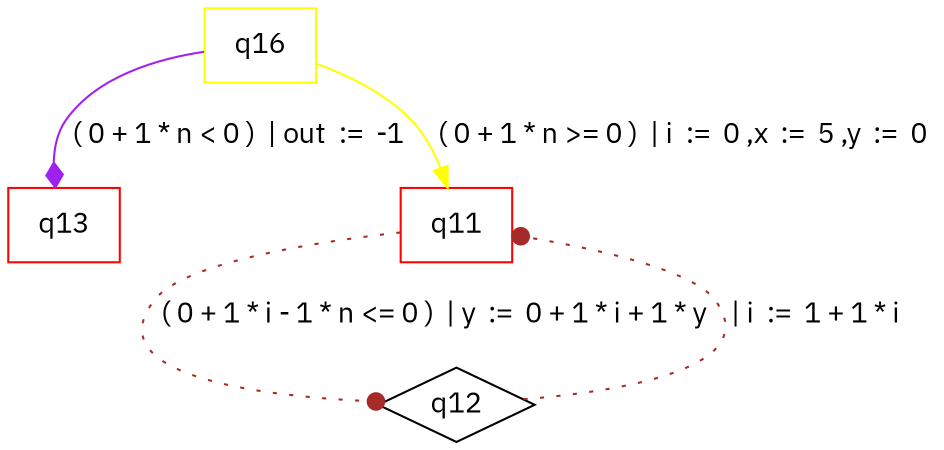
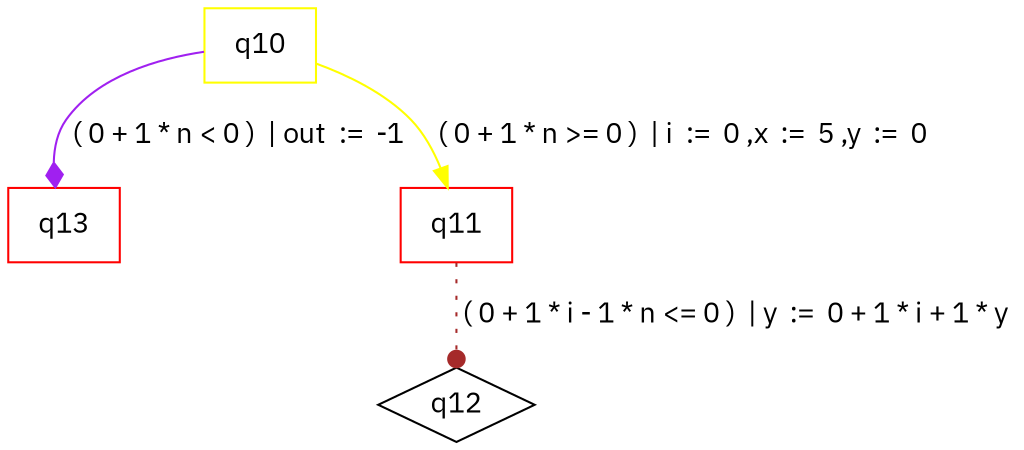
(260, 45) -> (260, 45)
(725, 326) -> none
